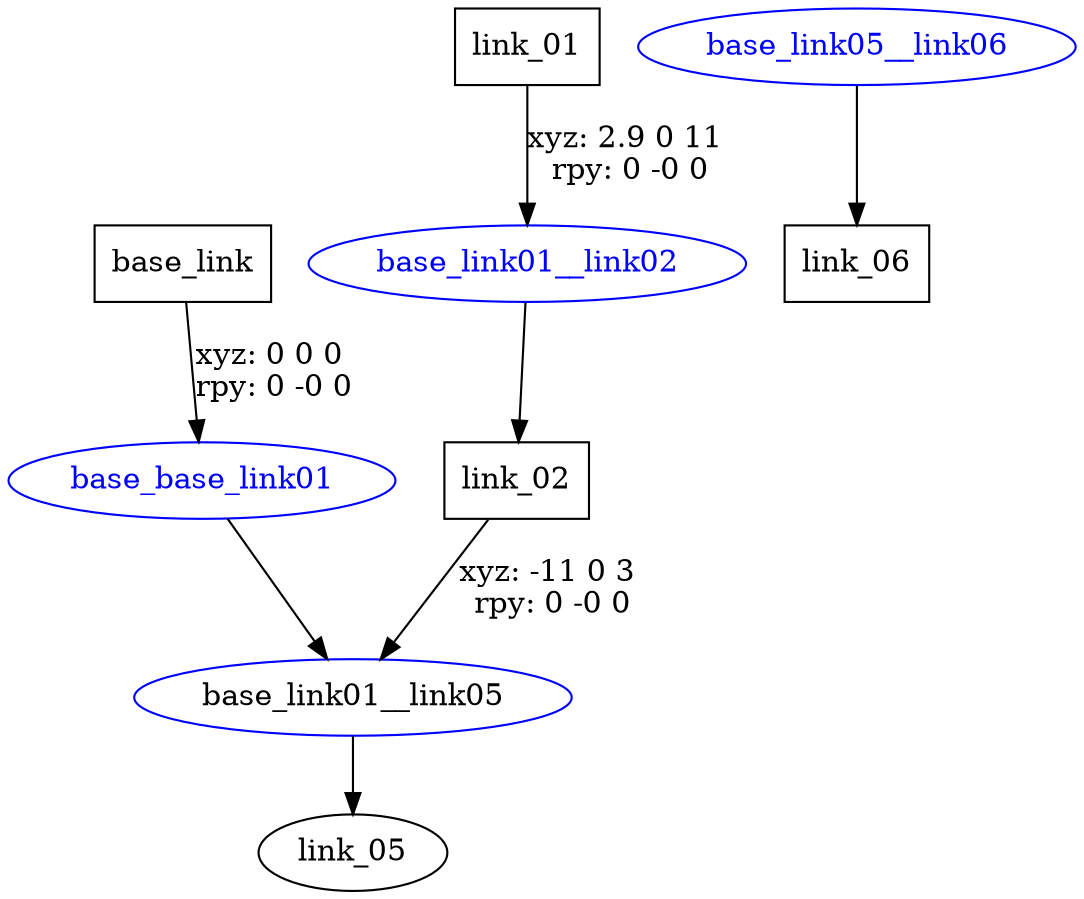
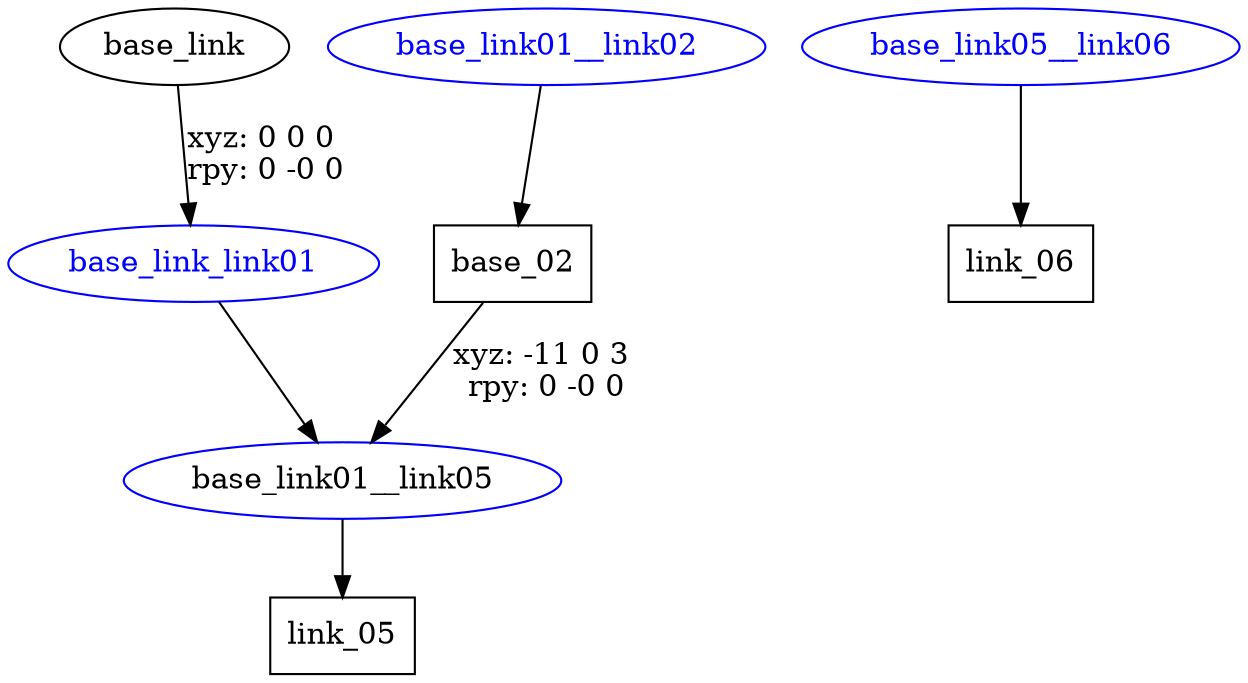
(527, 47) -> none
(183, 264) -> (175, 47)
(202, 481) -> (194, 264)
(517, 481) -> (513, 264)
(353, 853) -> (343, 636)
